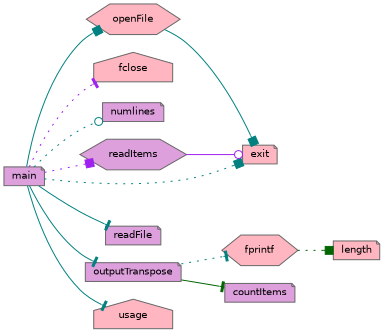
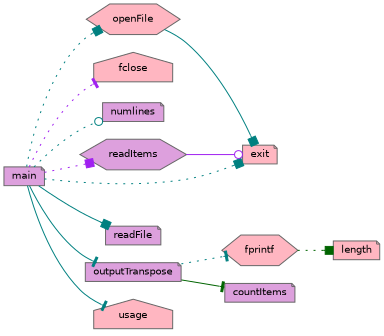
(48, 94) -> (48, 94)
(71, 207) -> (71, 207)
